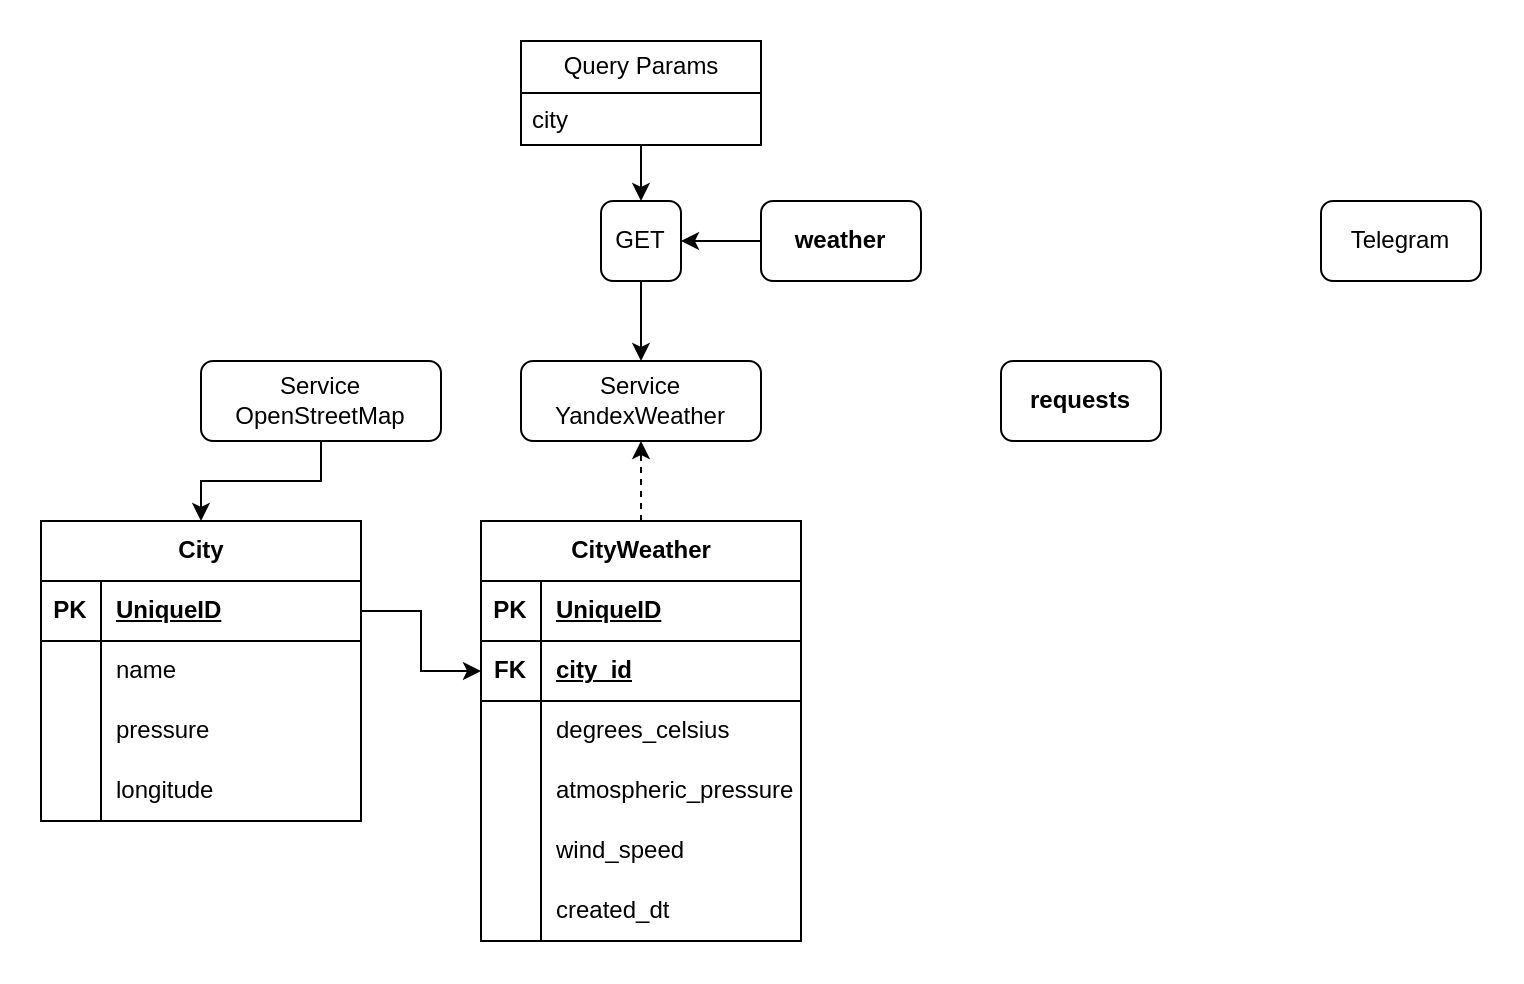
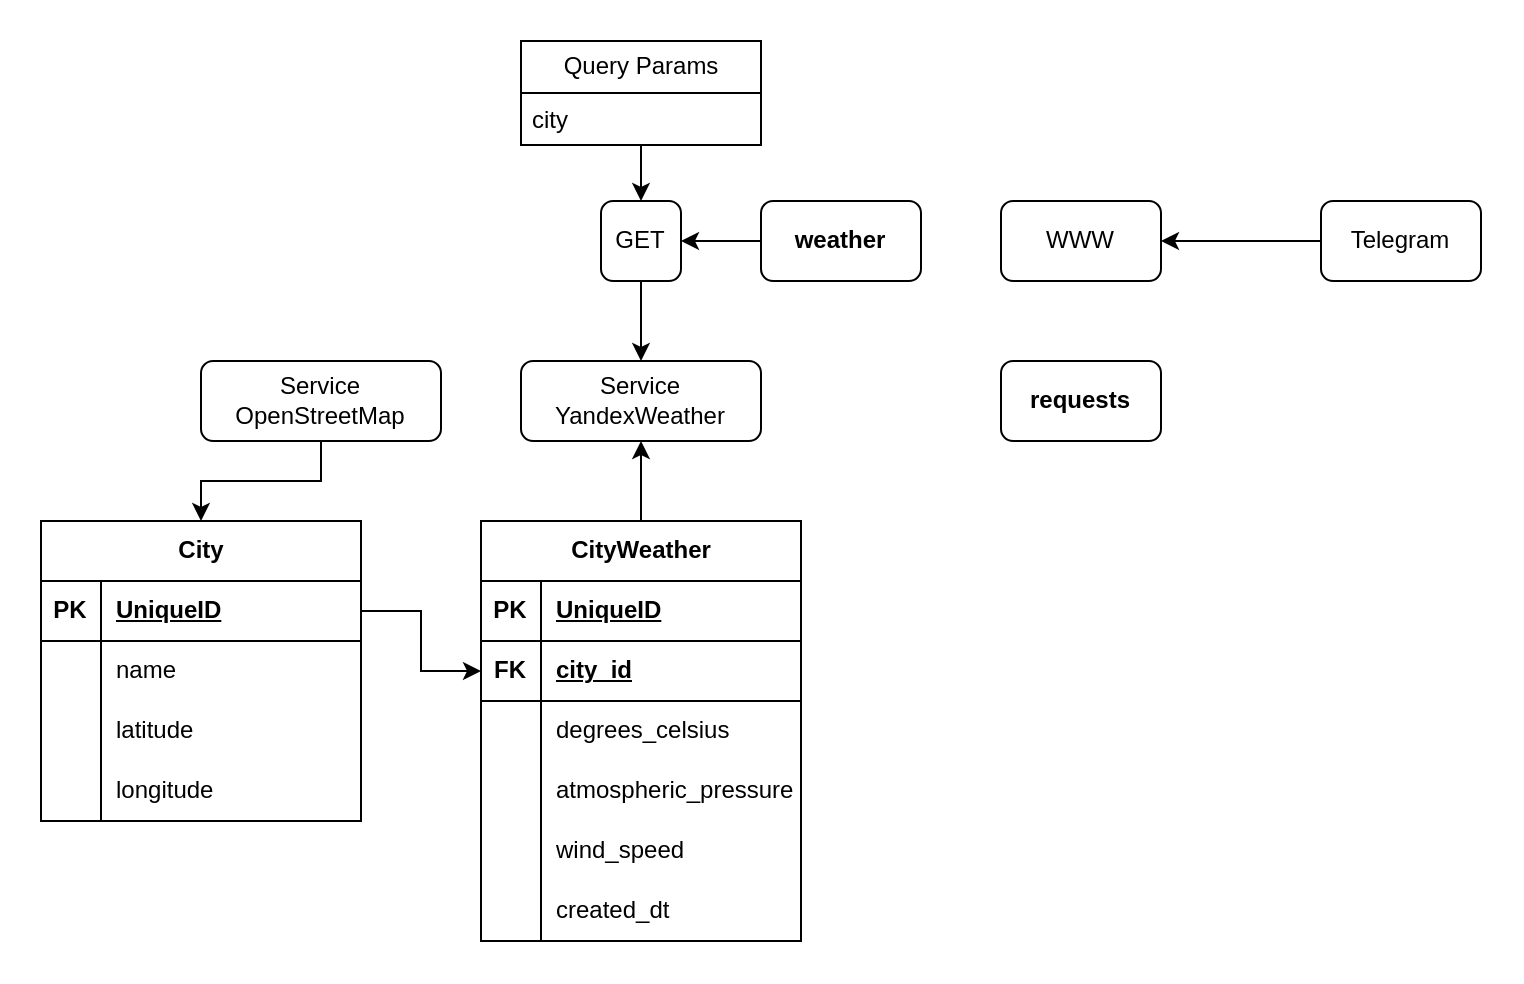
none -> (1081, 241)
none -> (1248, 241)
(641, 488) -> (641, 488)
(171, 731) -> (165, 731)
